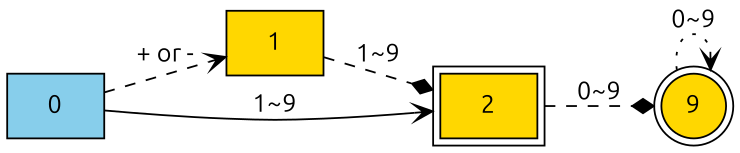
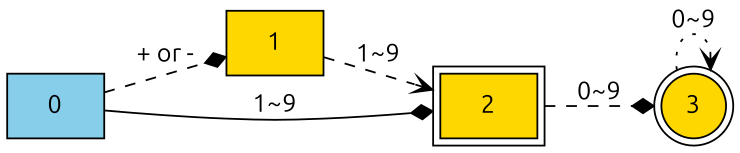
(368, 70) -> (369, 71)
(156, 77) -> (154, 78)
(694, 106) -> (694, 106)
(260, 120) -> (258, 120)
